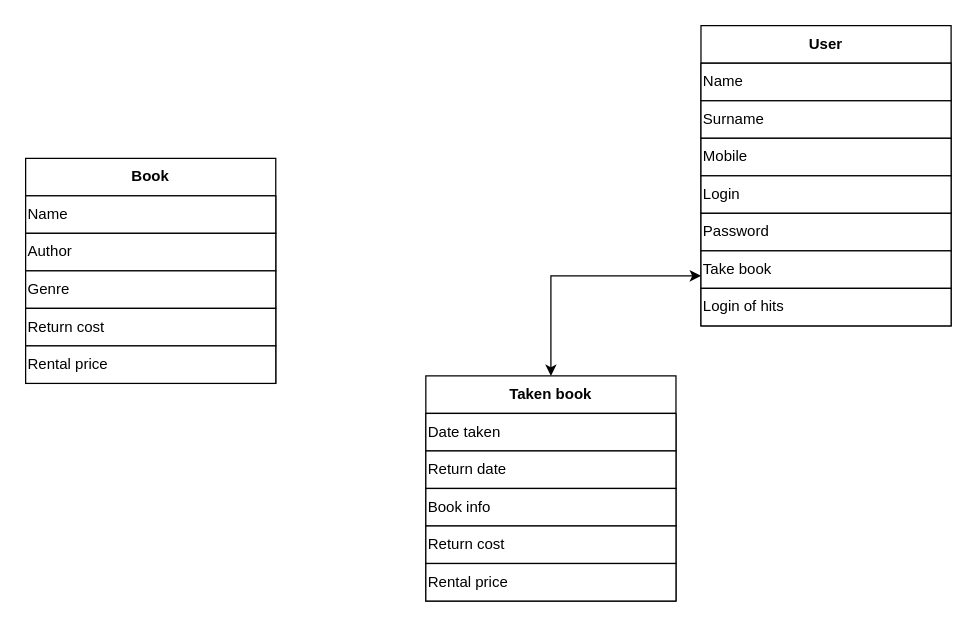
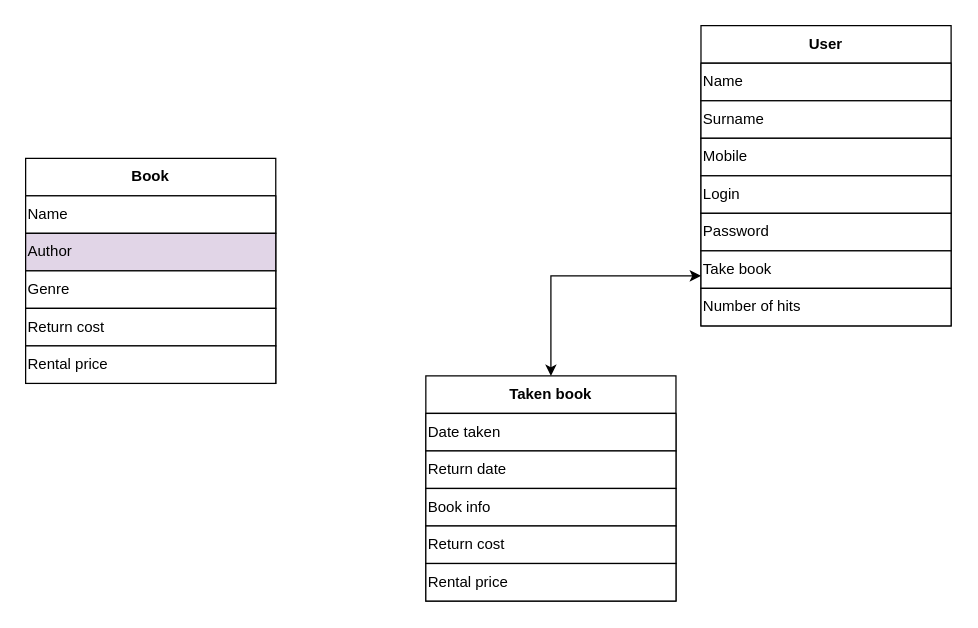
(151, 252) -> (151, 252)
(750, 307) -> (756, 307)
